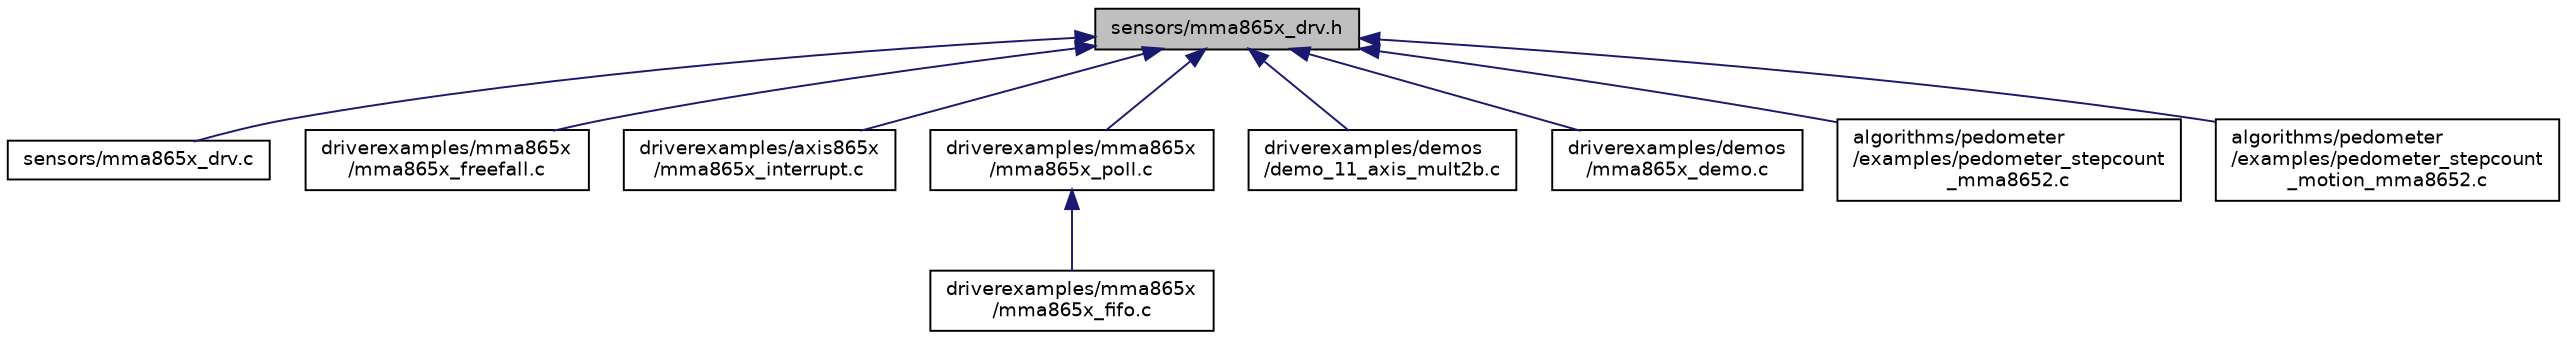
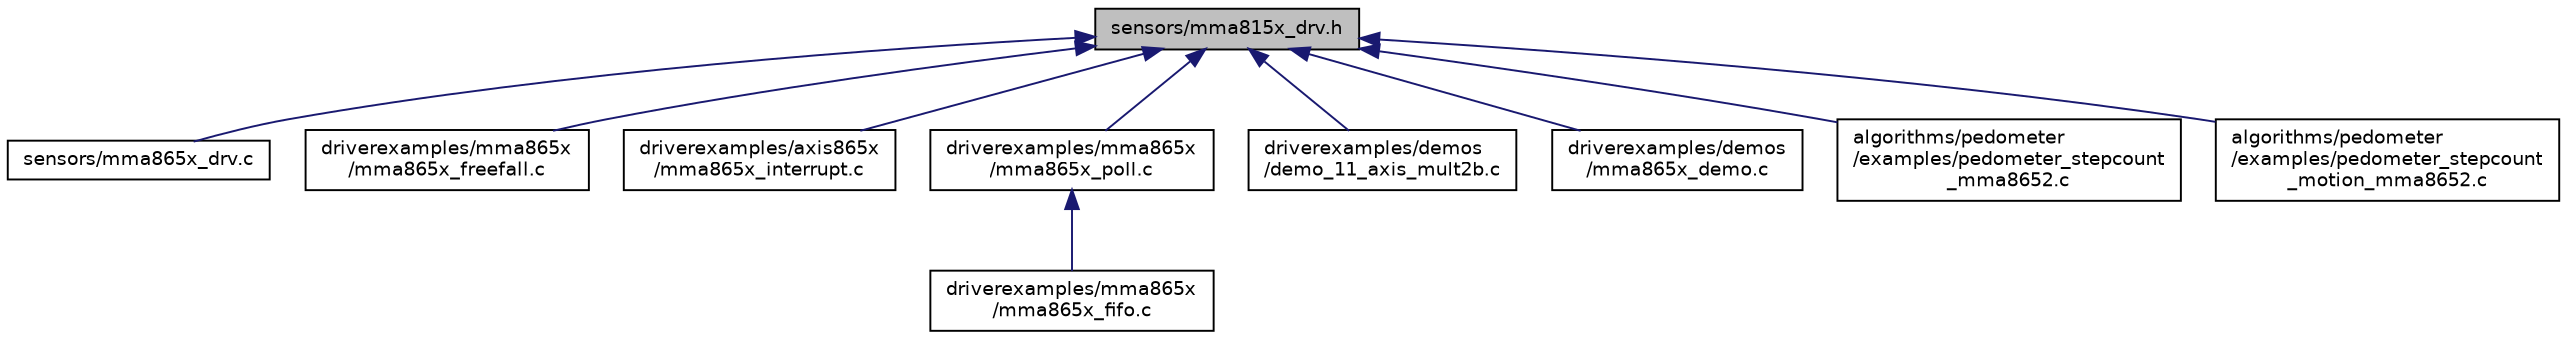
(1227, 29) -> (1227, 29)
